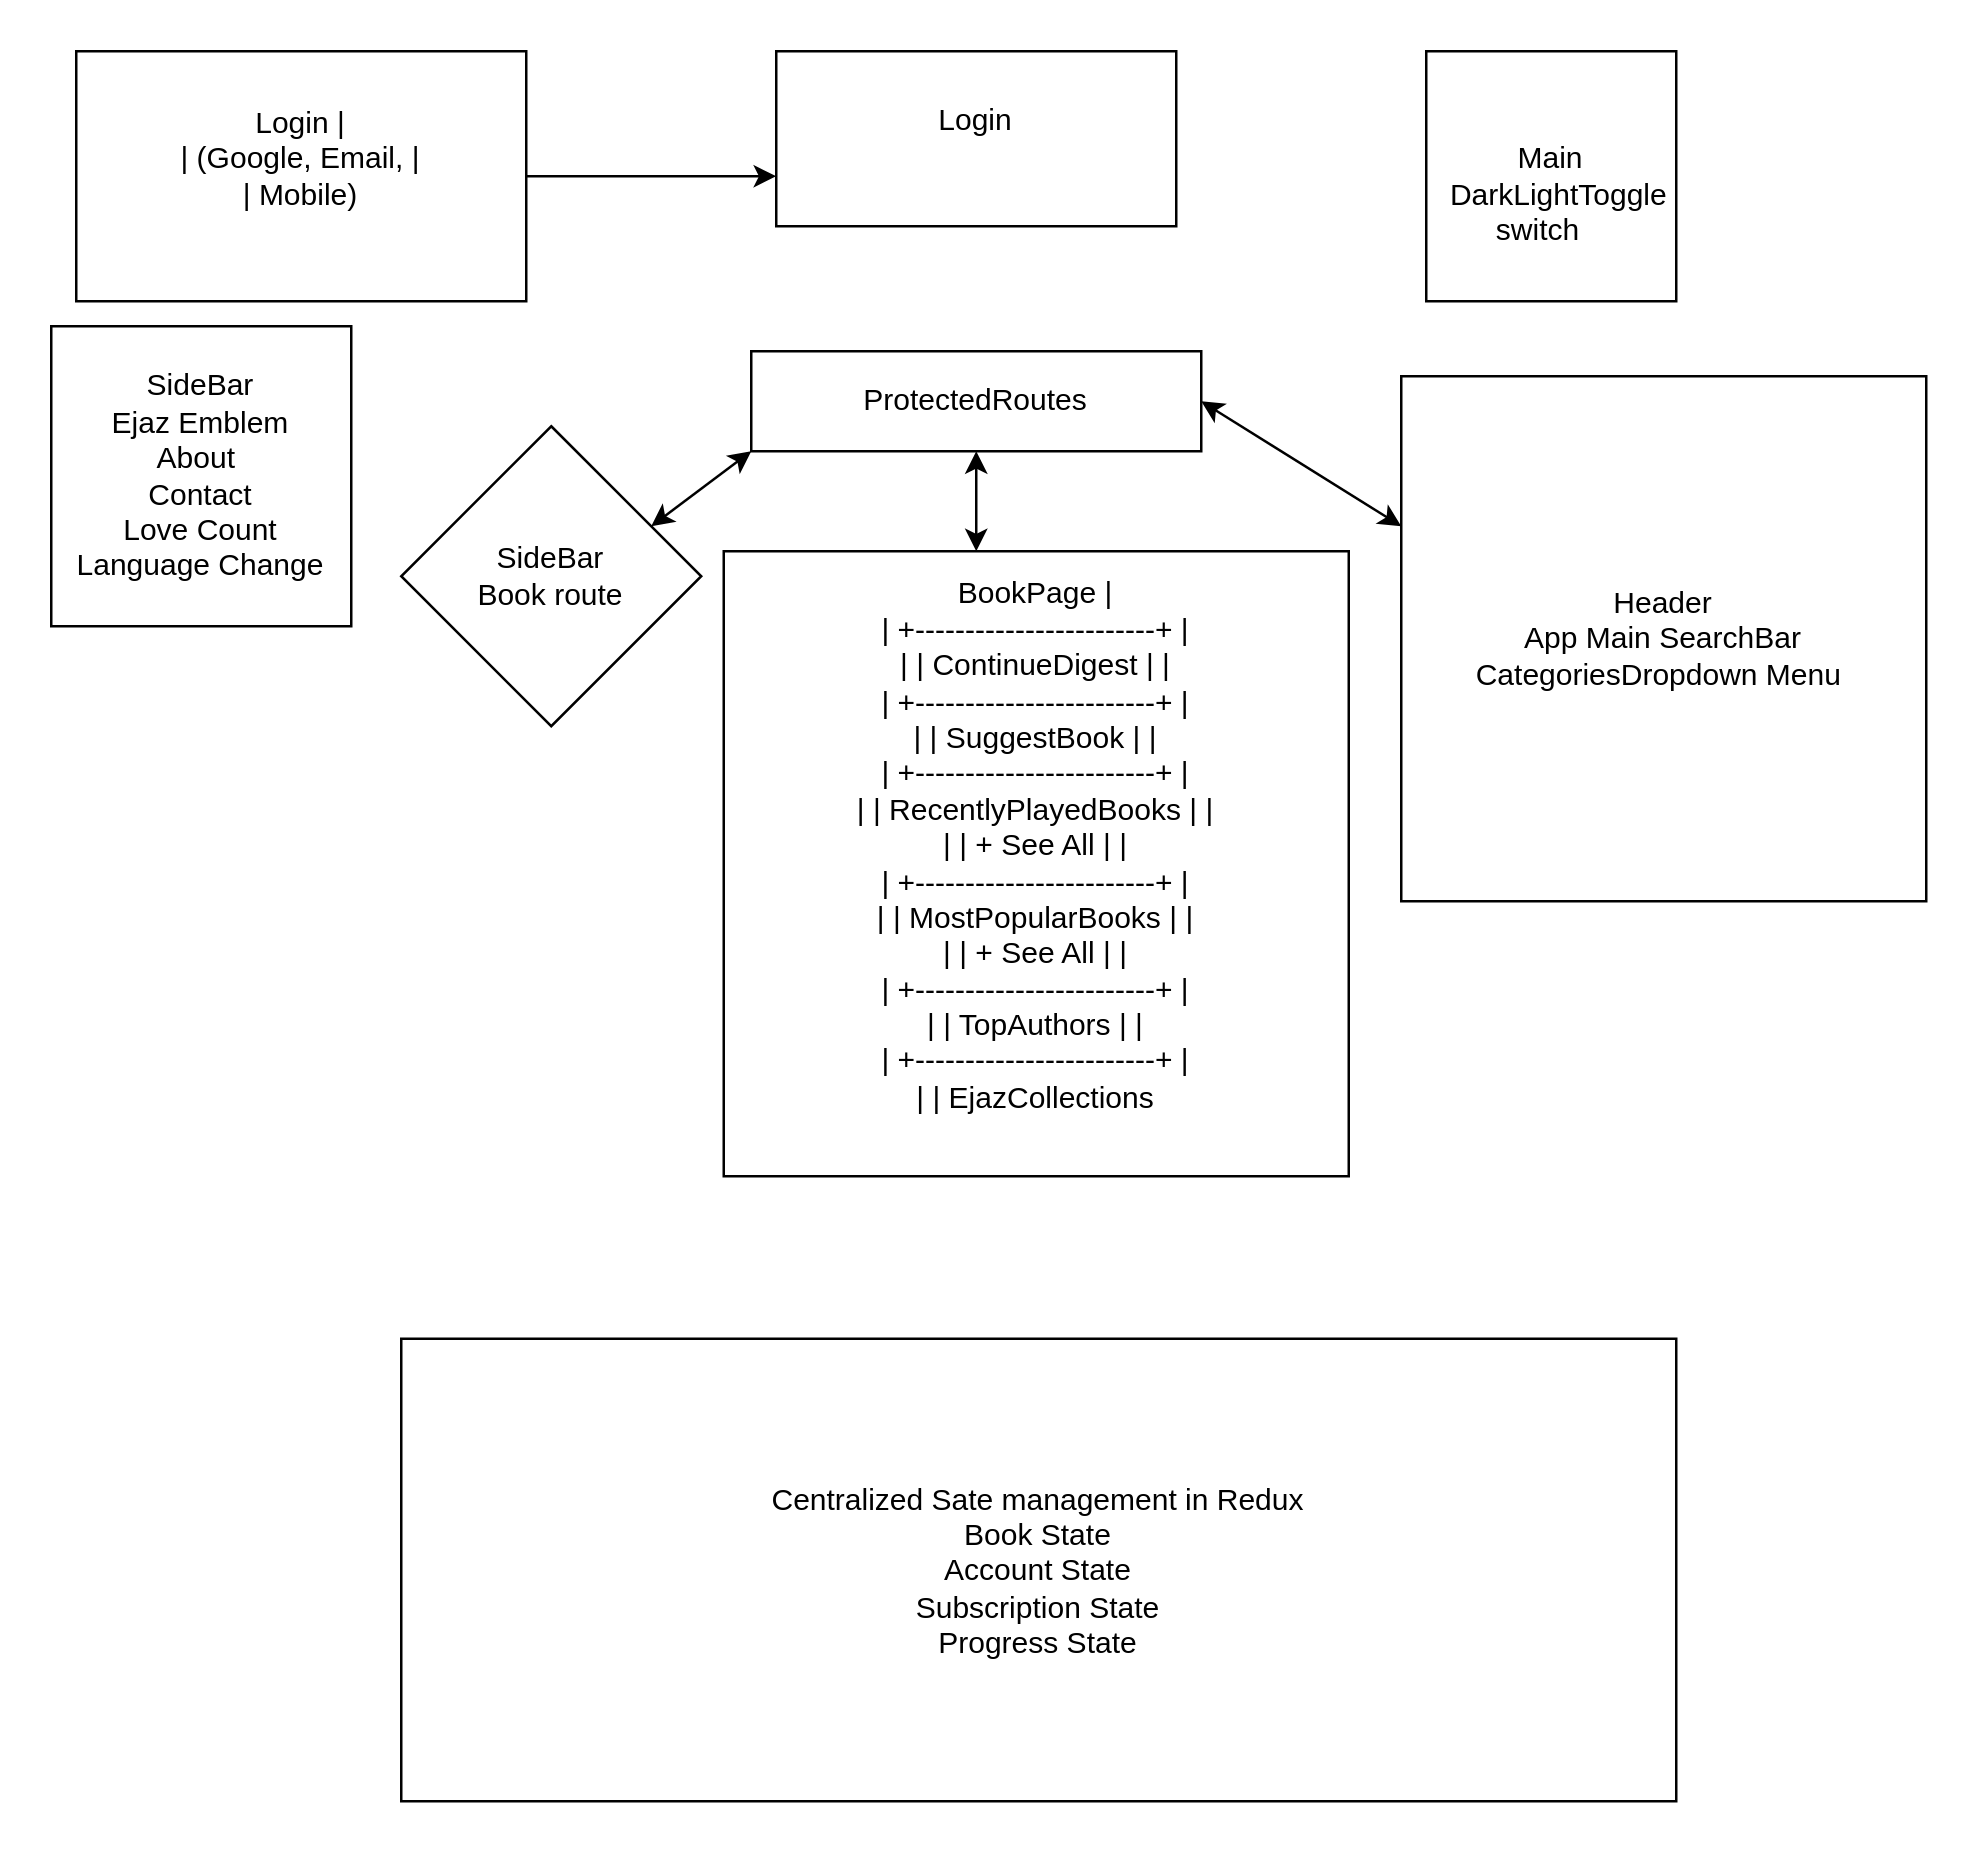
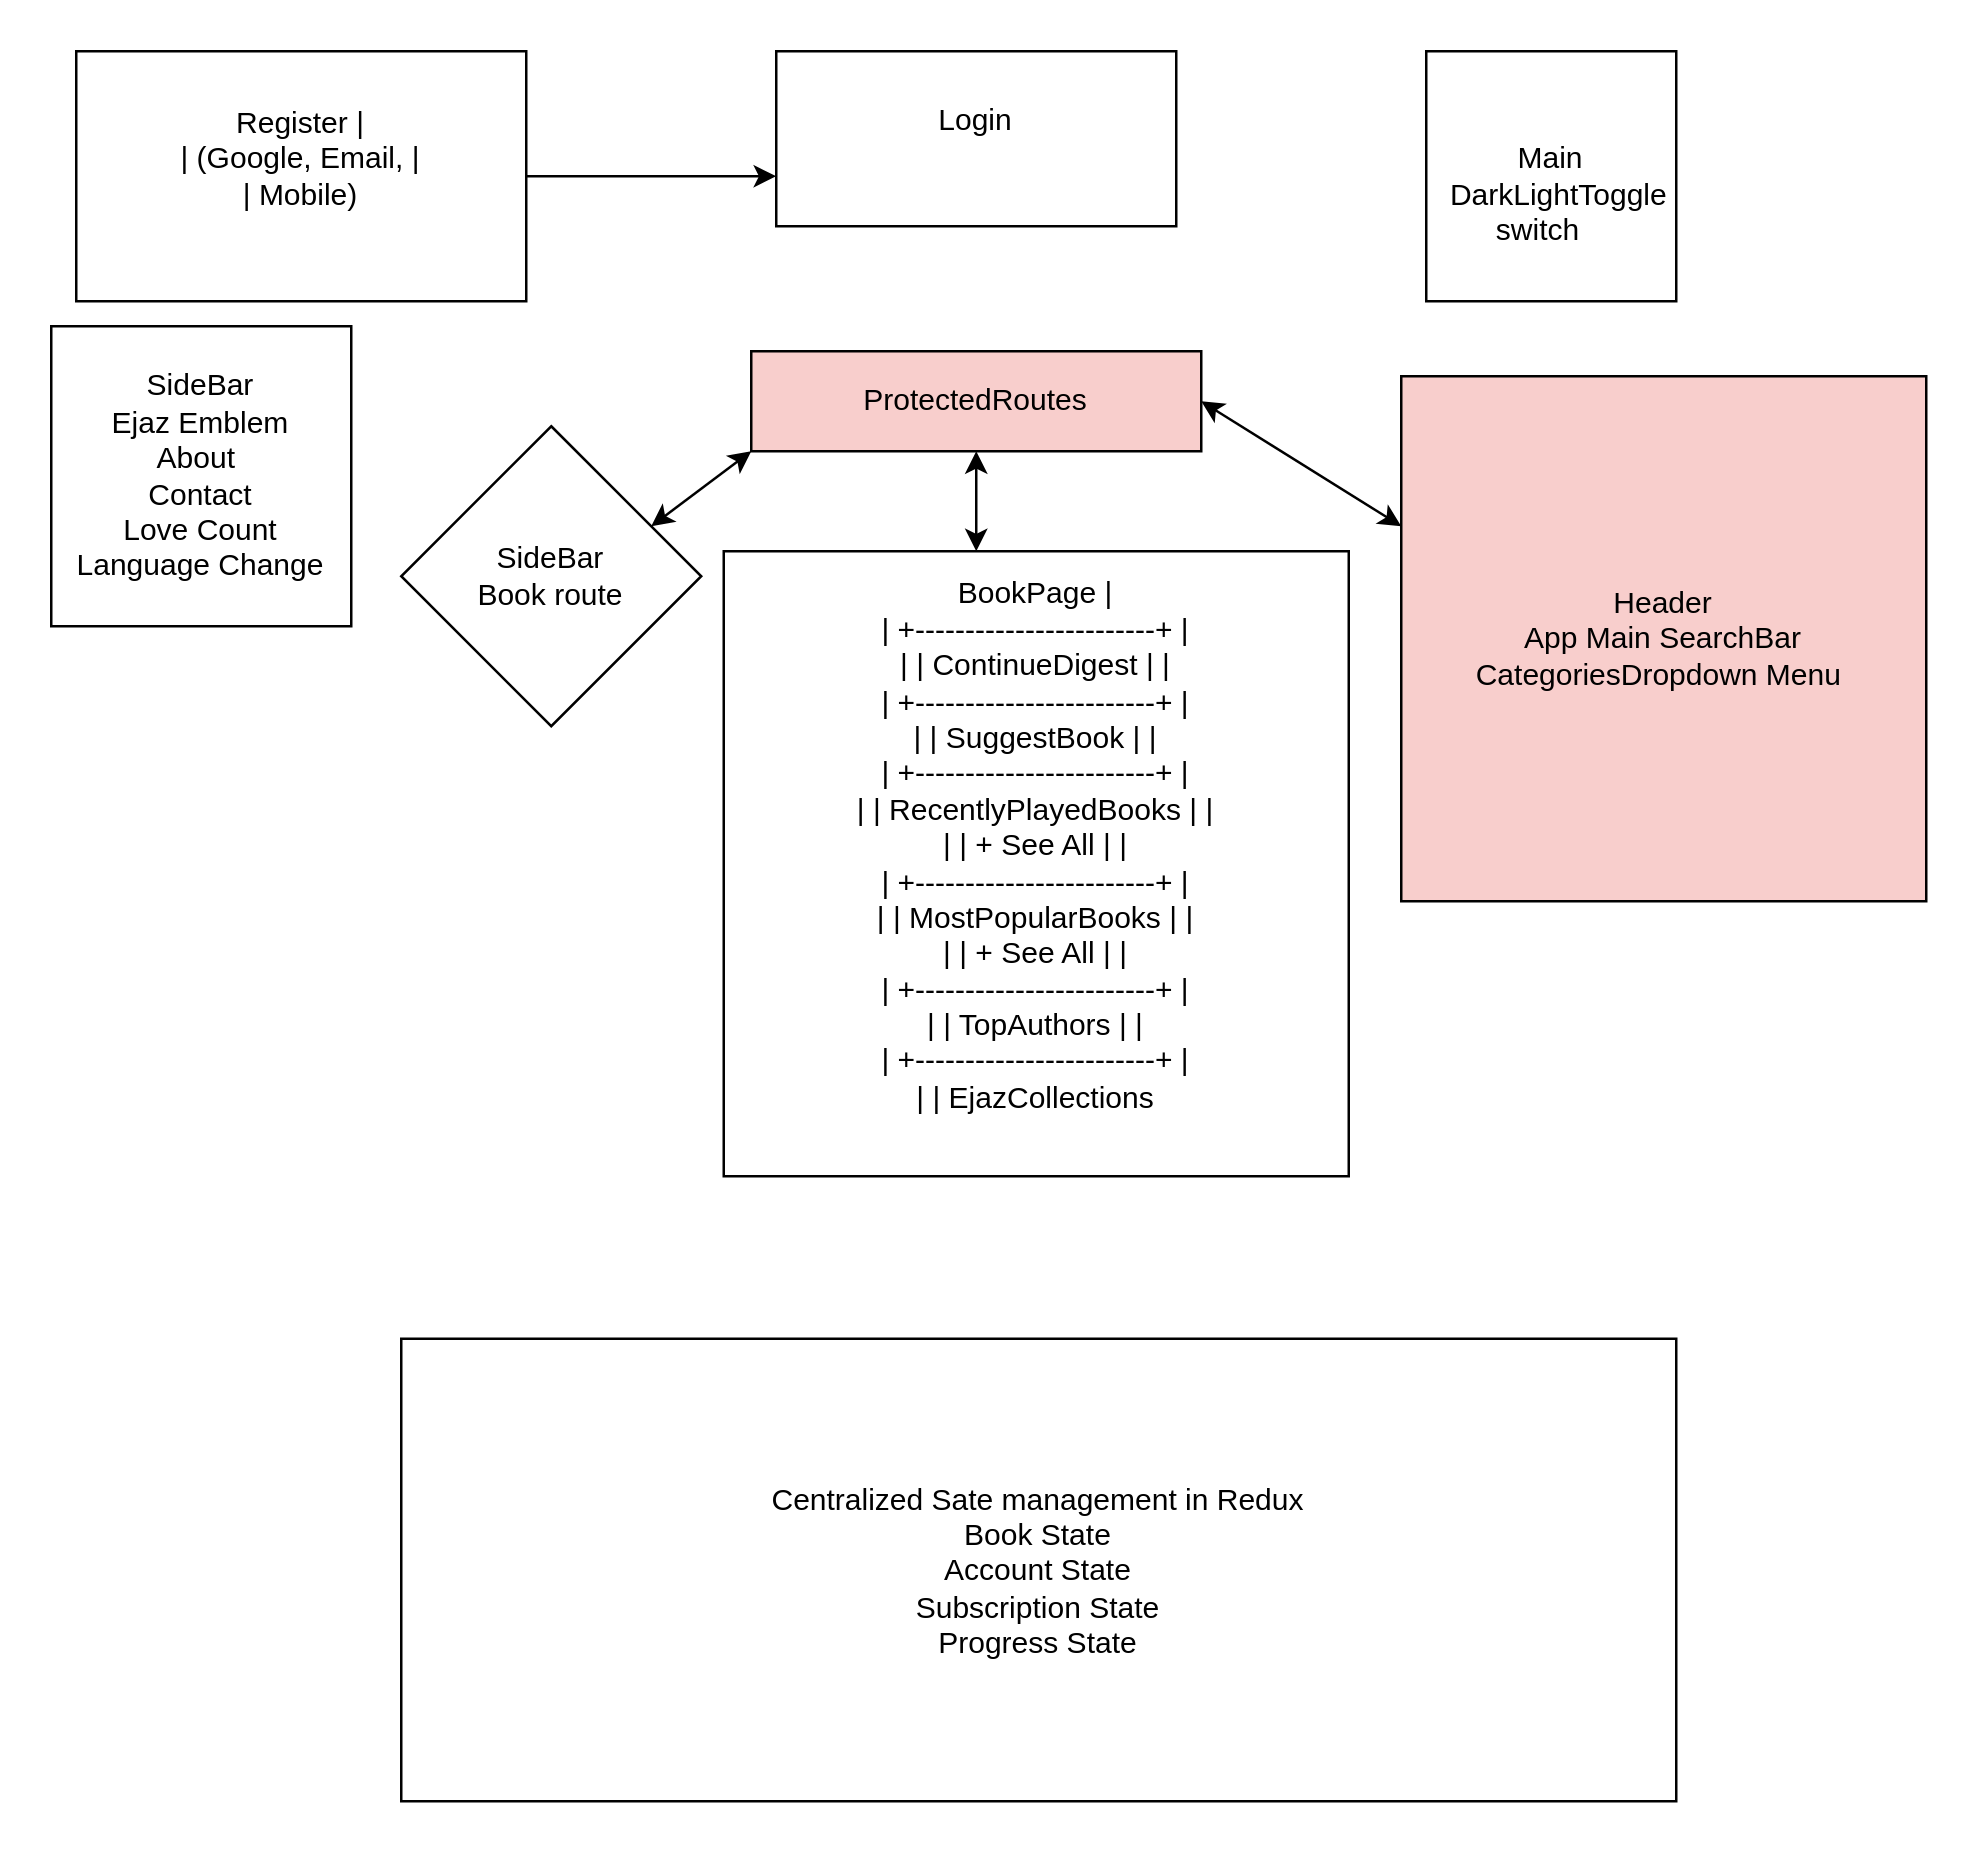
(301, 176) -> (301, 176)
(976, 401) -> (976, 401)
(1664, 639) -> (1664, 639)
